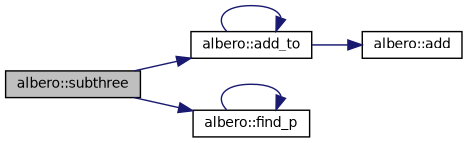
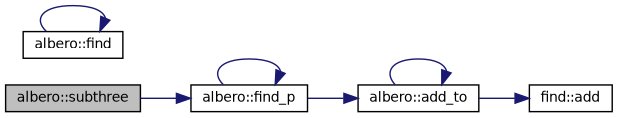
none -> (73, 45)
(412, 45) -> (571, 98)
(156, 66) -> (326, 98)
